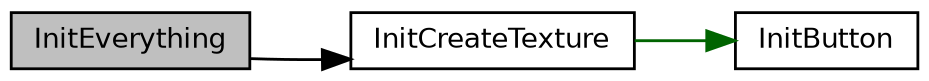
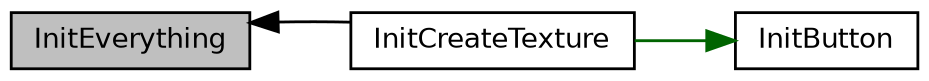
(286, 59) -> (314, 22)
